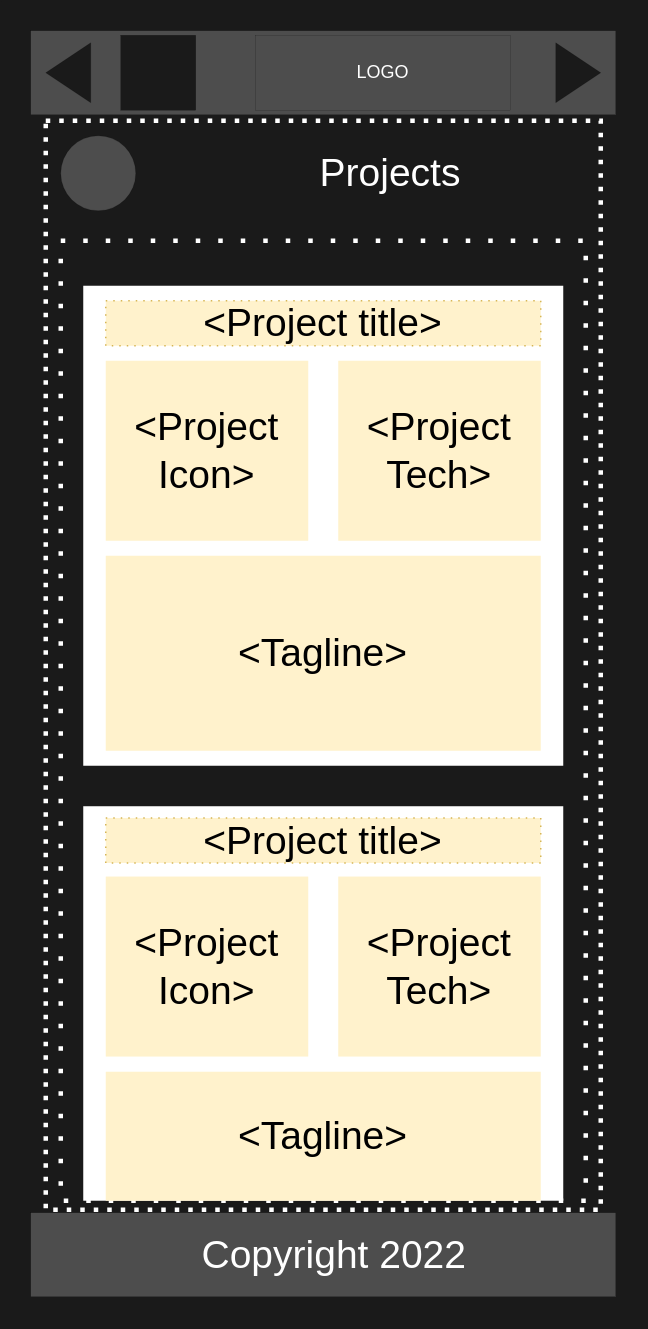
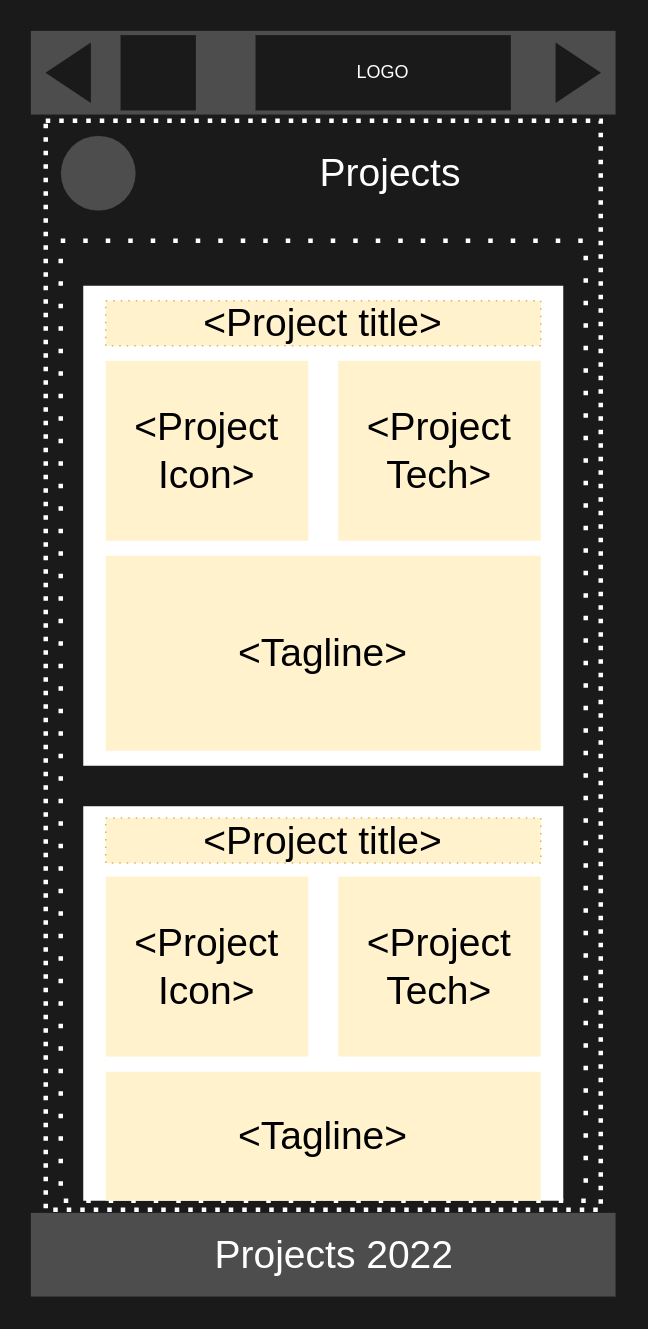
(383, 73) -> (383, 73)
(335, 1255) -> (335, 1255)
